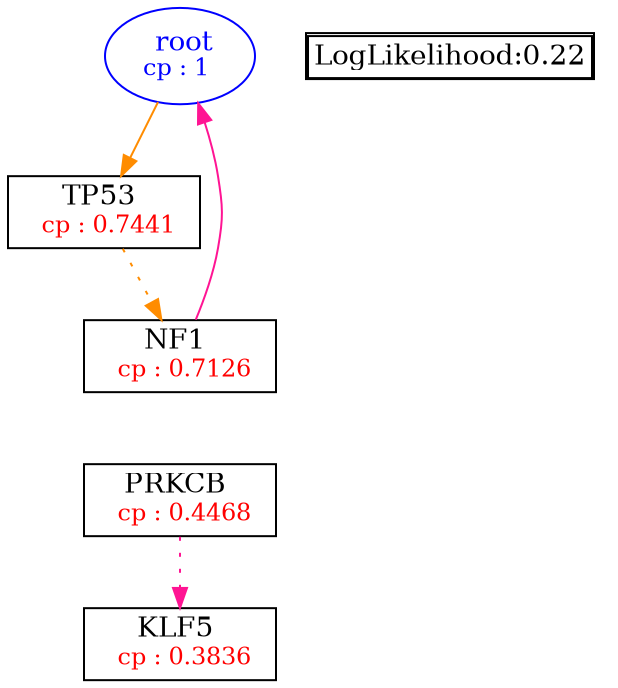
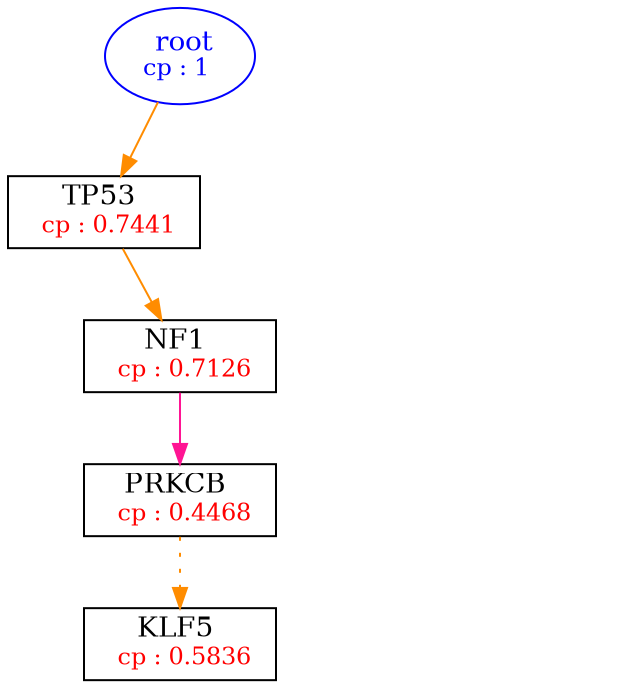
(450, 56) -> none
(222, 222) -> (180, 418)
(137, 275) -> (137, 275)
(180, 562) -> (180, 562)
(185, 657) -> (185, 657)
